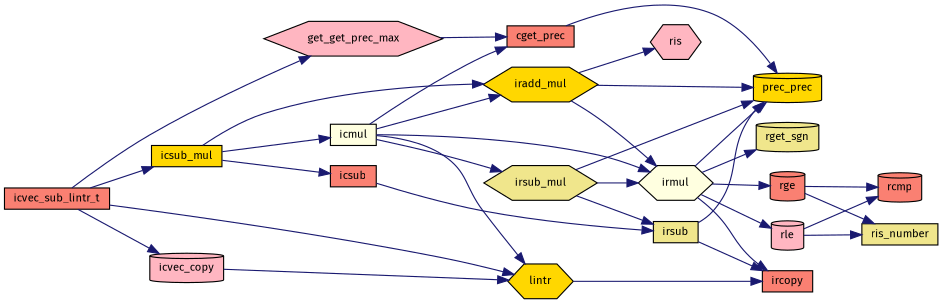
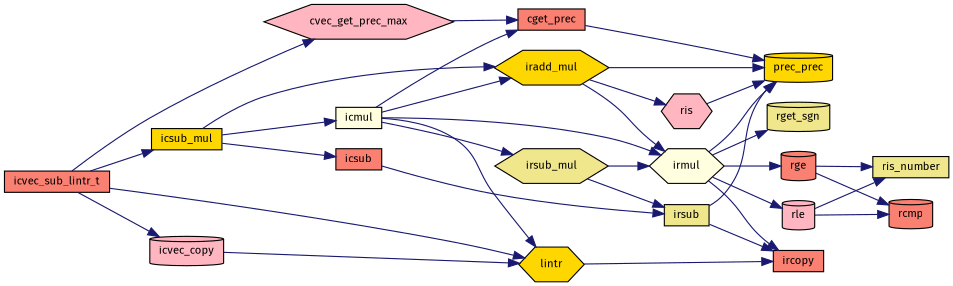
(353, 39) -> (359, 22)
(659, 137) -> (730, 94)
